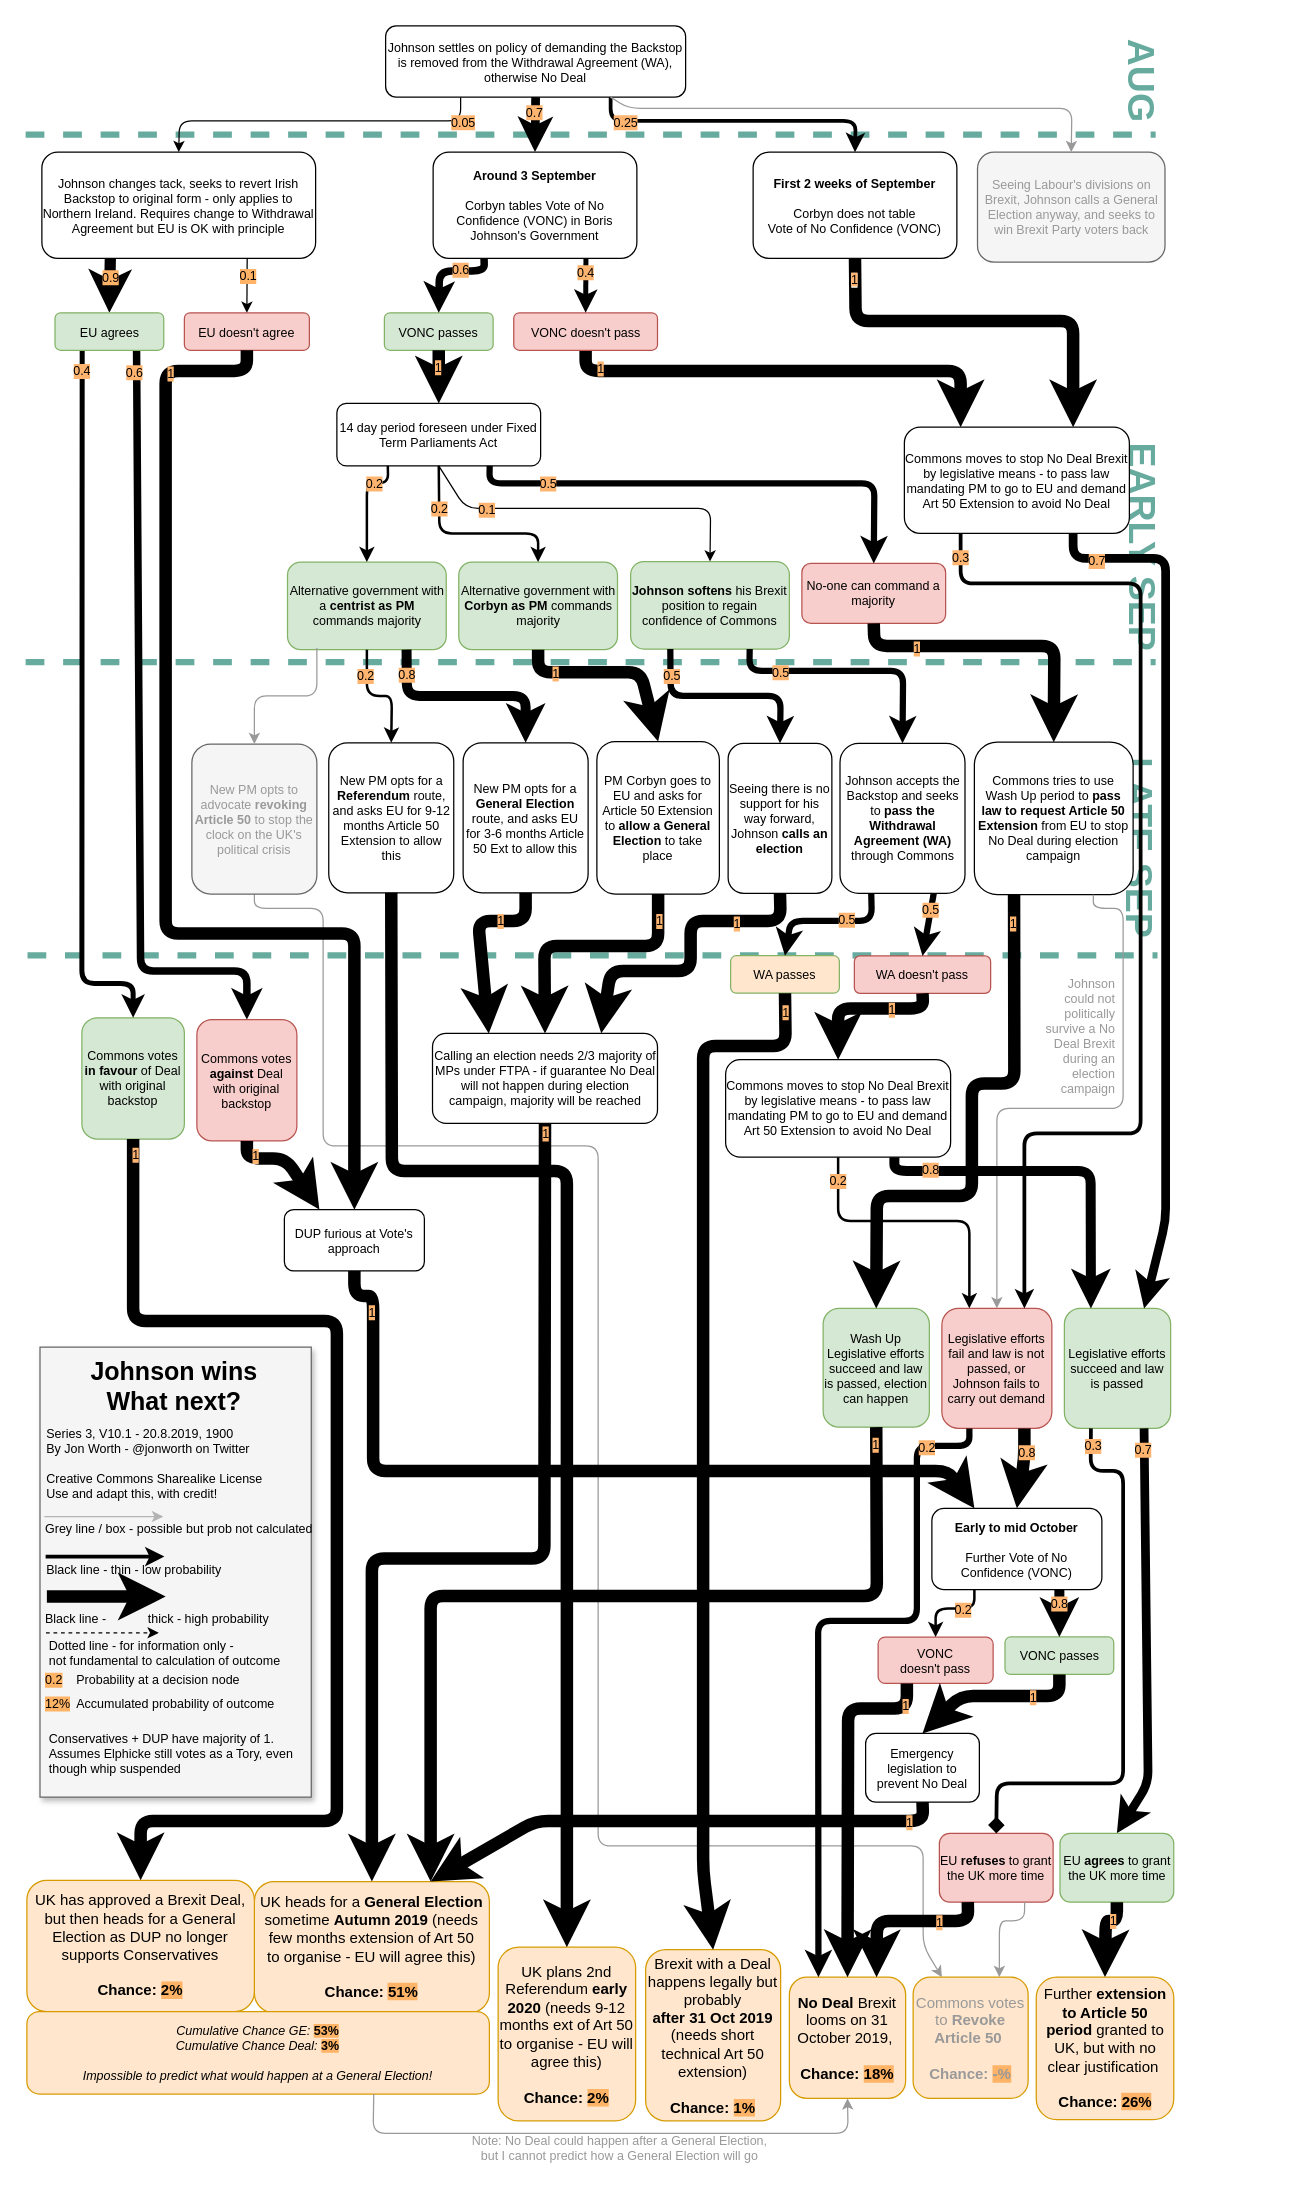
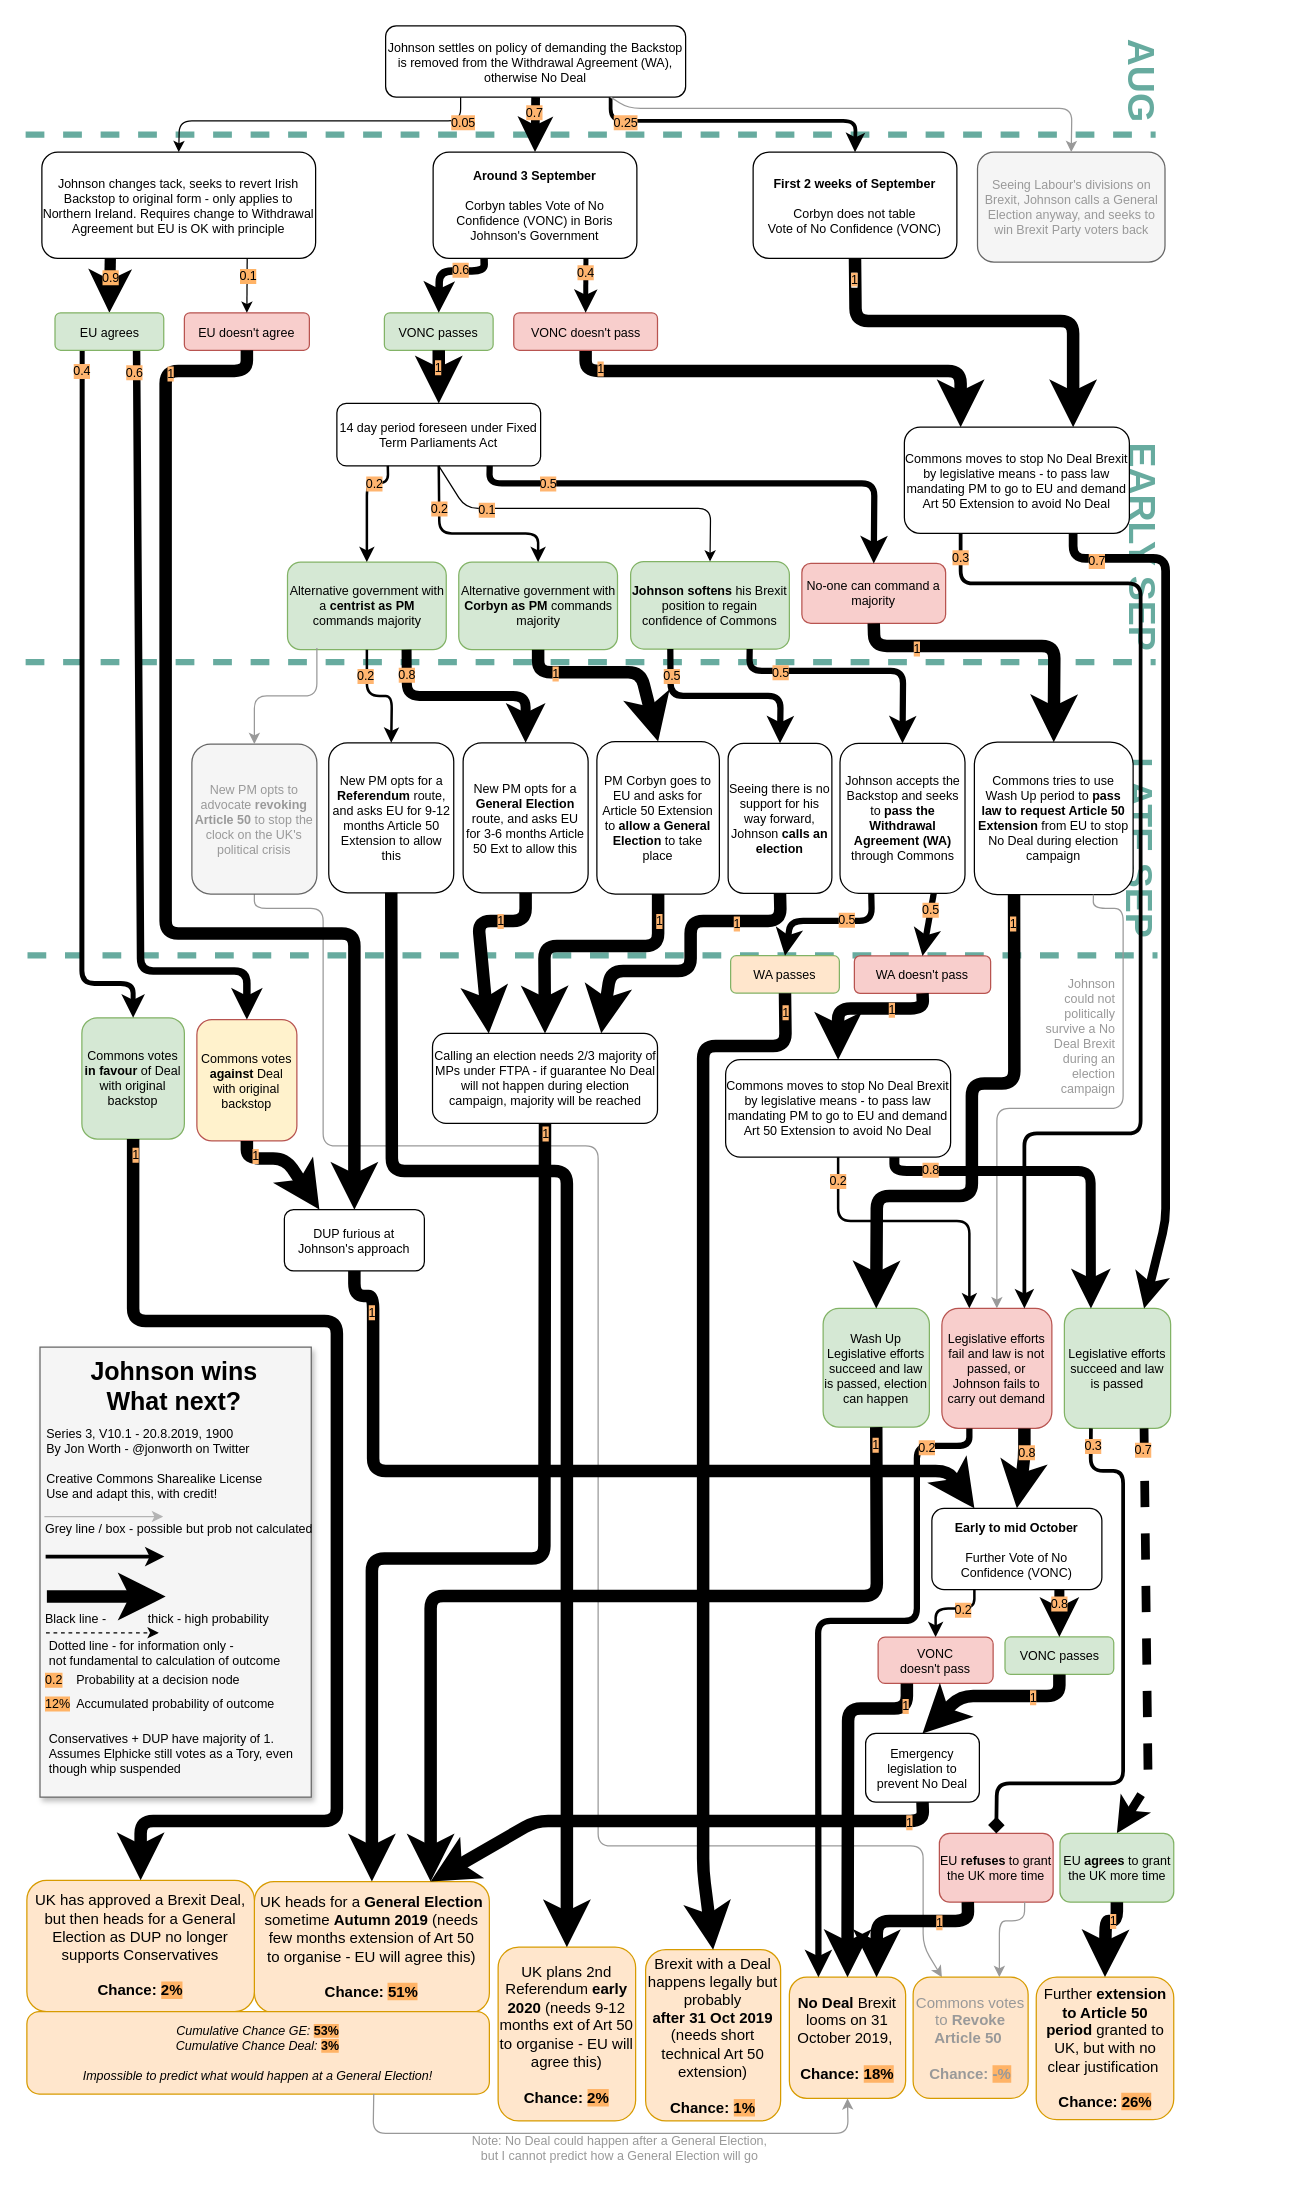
(247, 1080) -> (247, 1080)
(354, 1241) -> (354, 1241)
(1145, 1519) -> (1145, 1519)
(156, 1571) -> none
